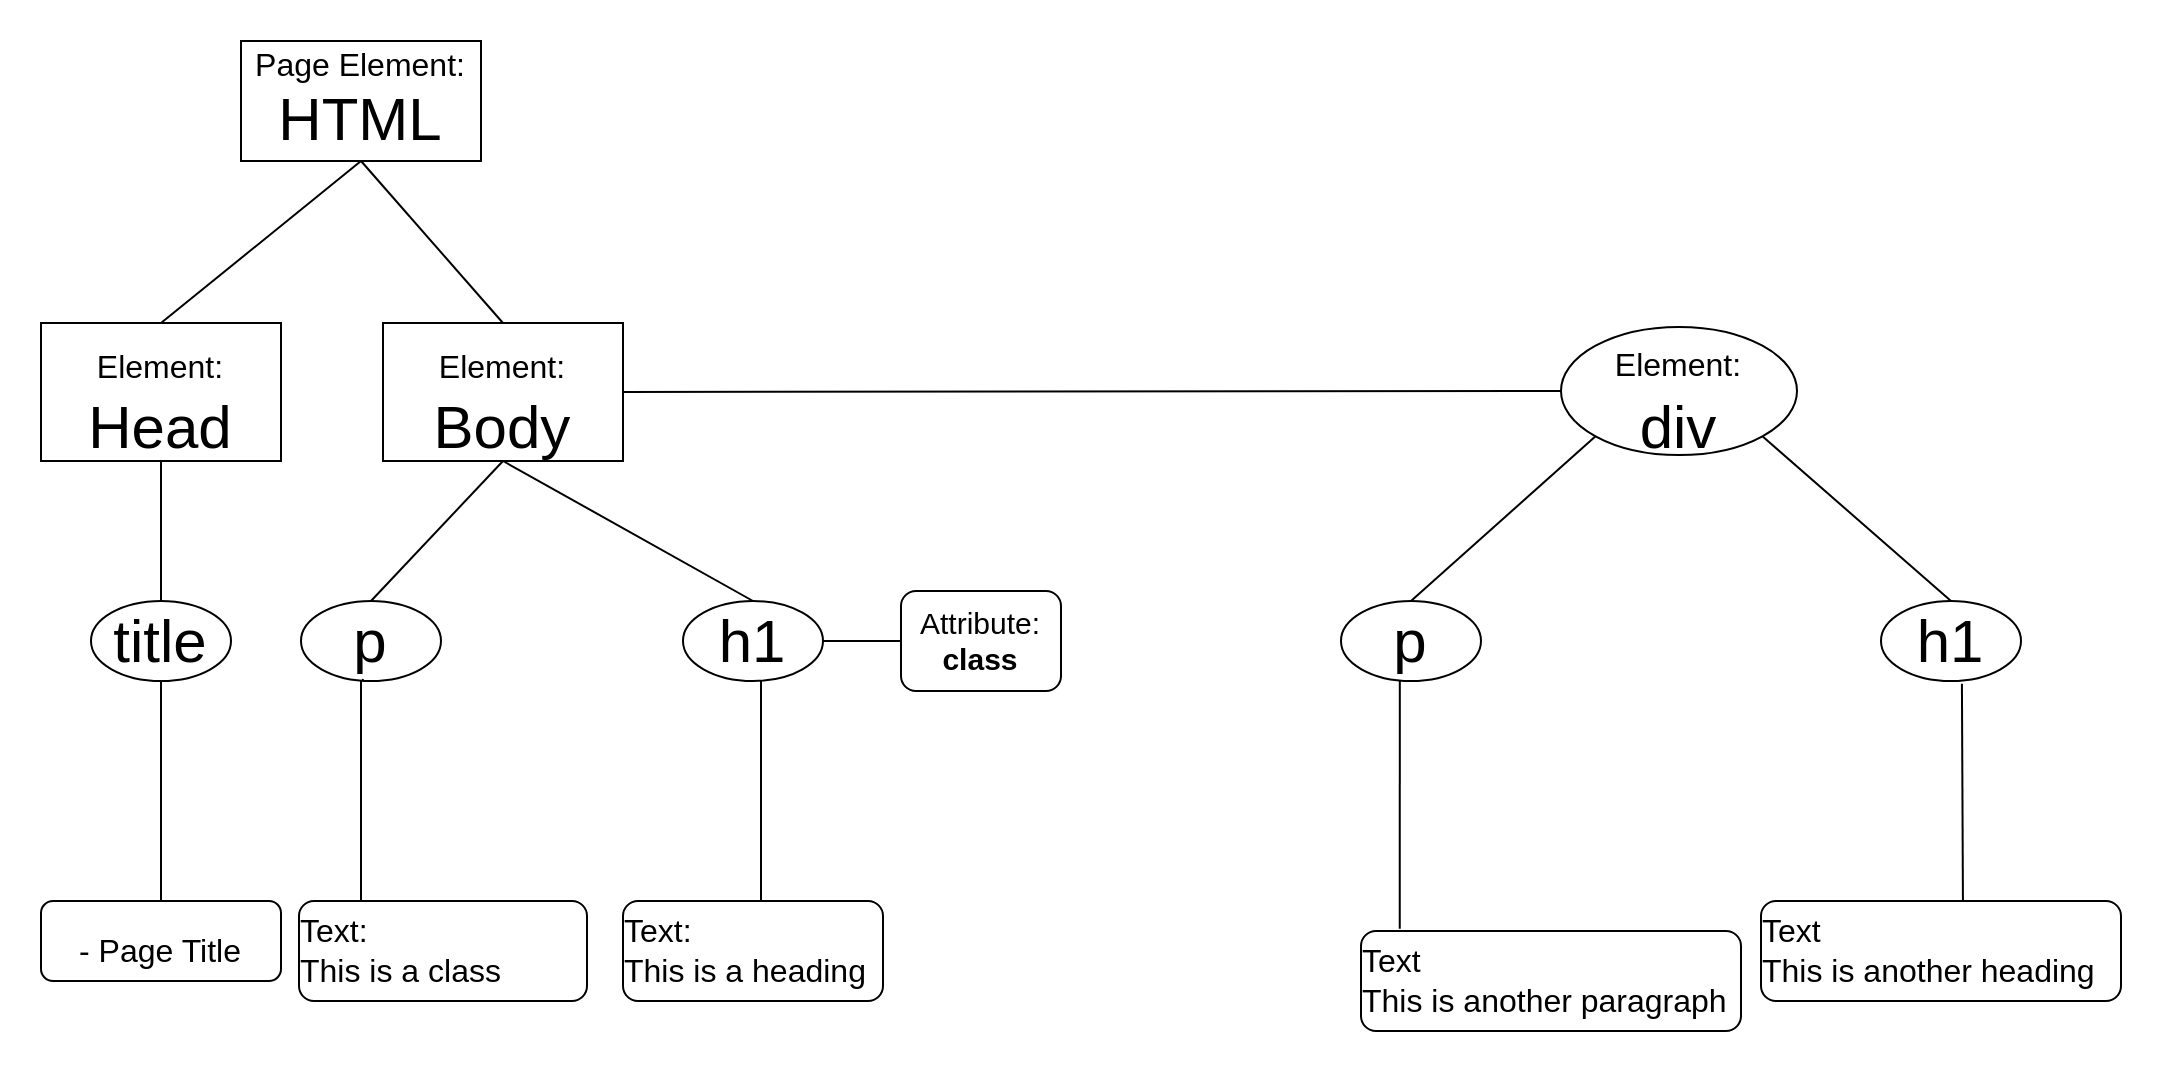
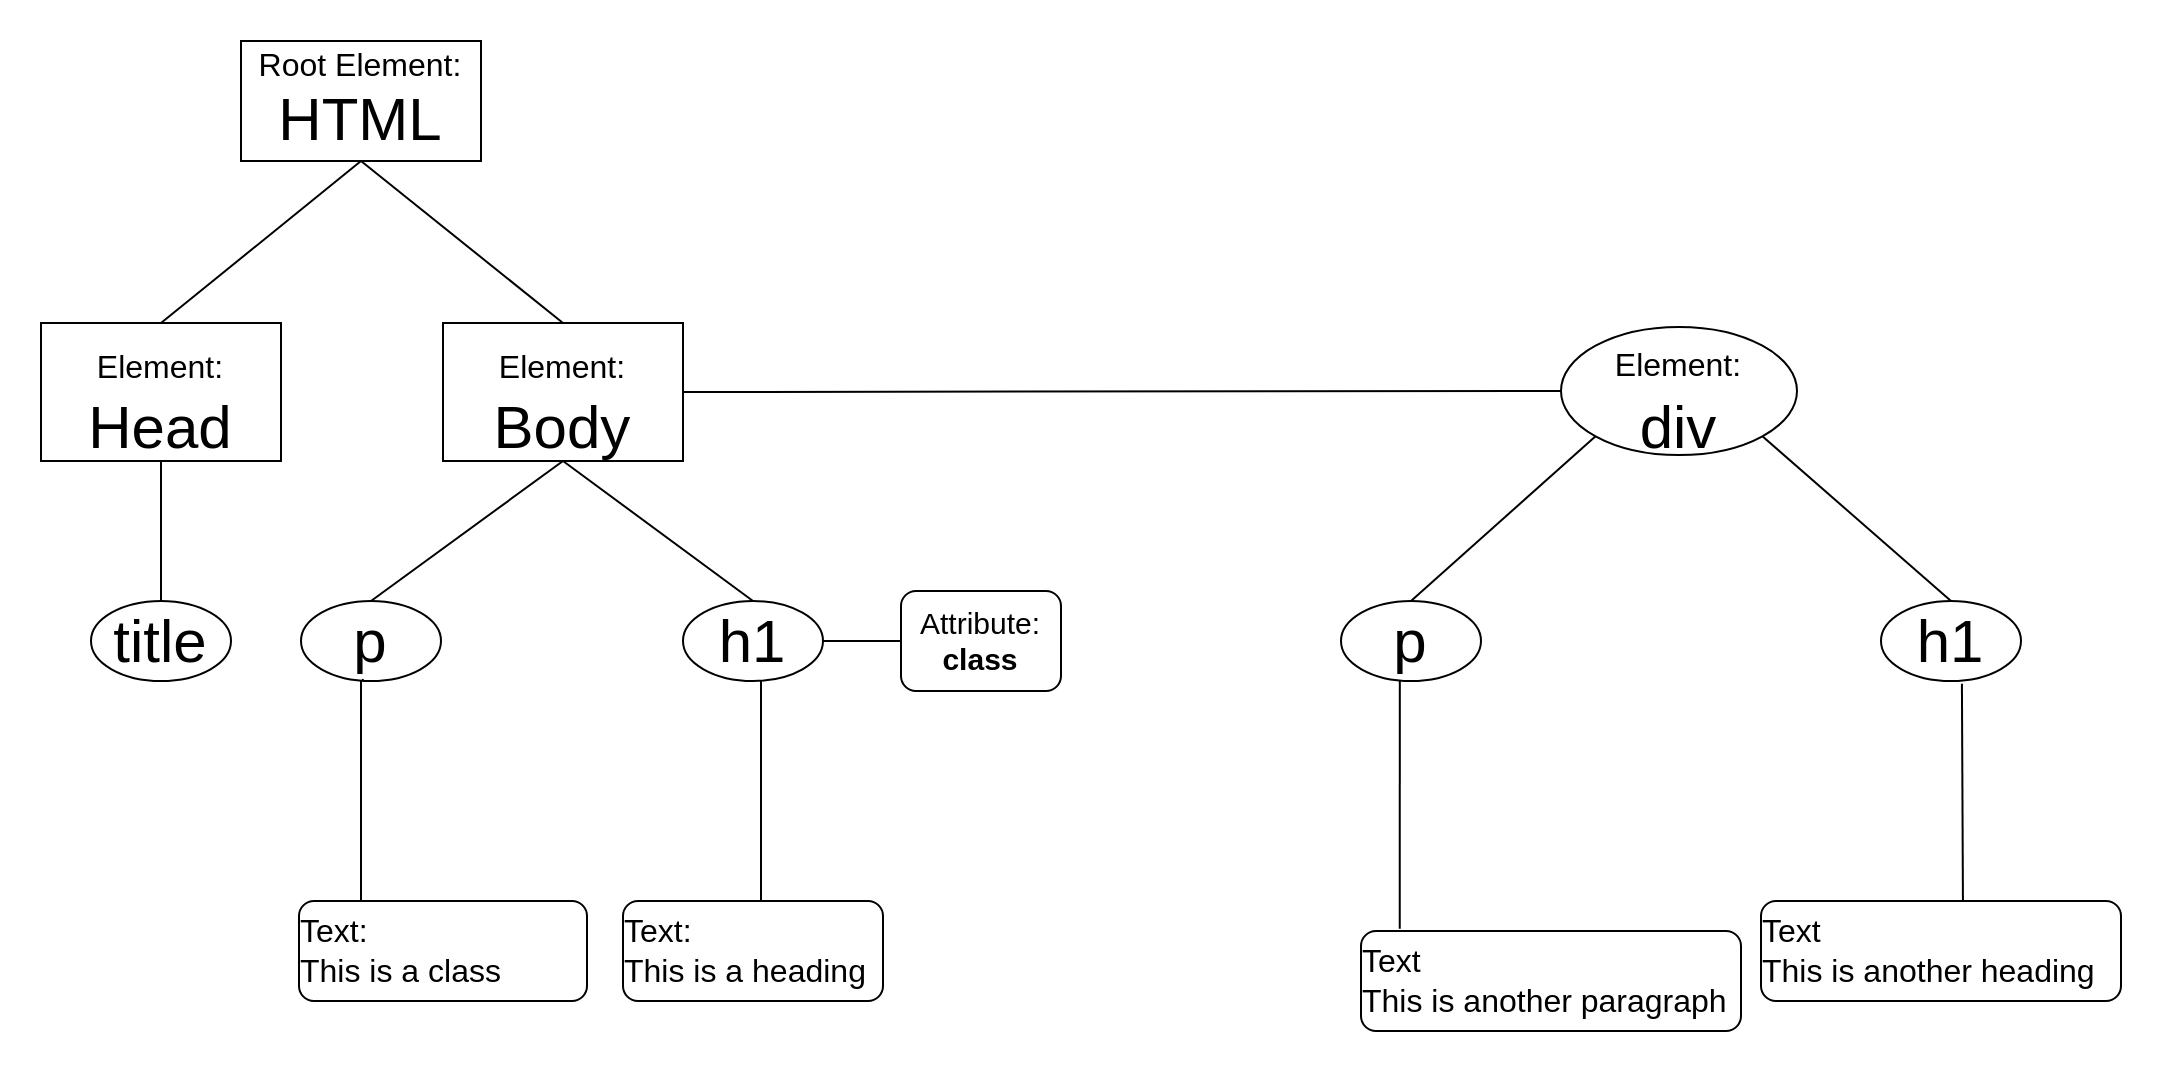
(361, 101) -> (361, 101)
(503, 392) -> (563, 392)
(161, 791) -> none
(161, 941) -> none
